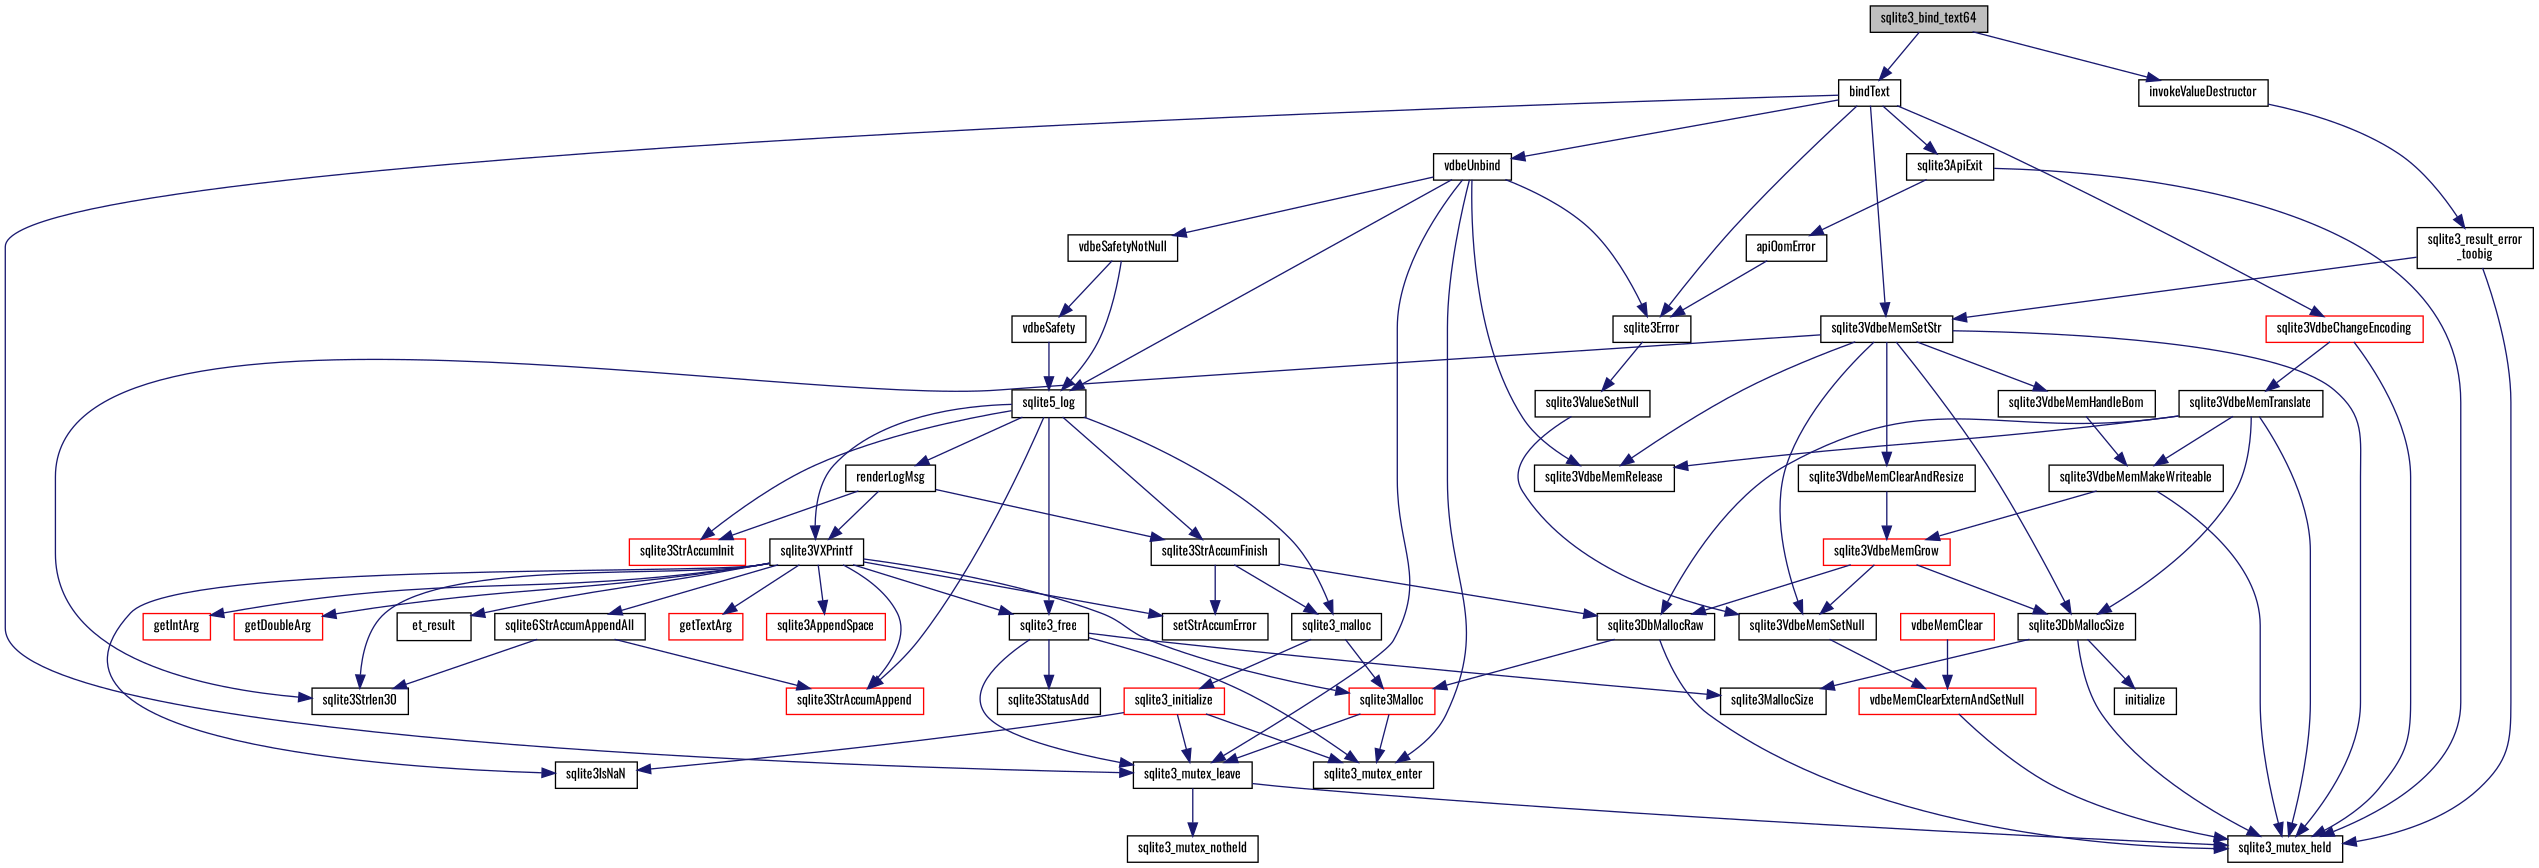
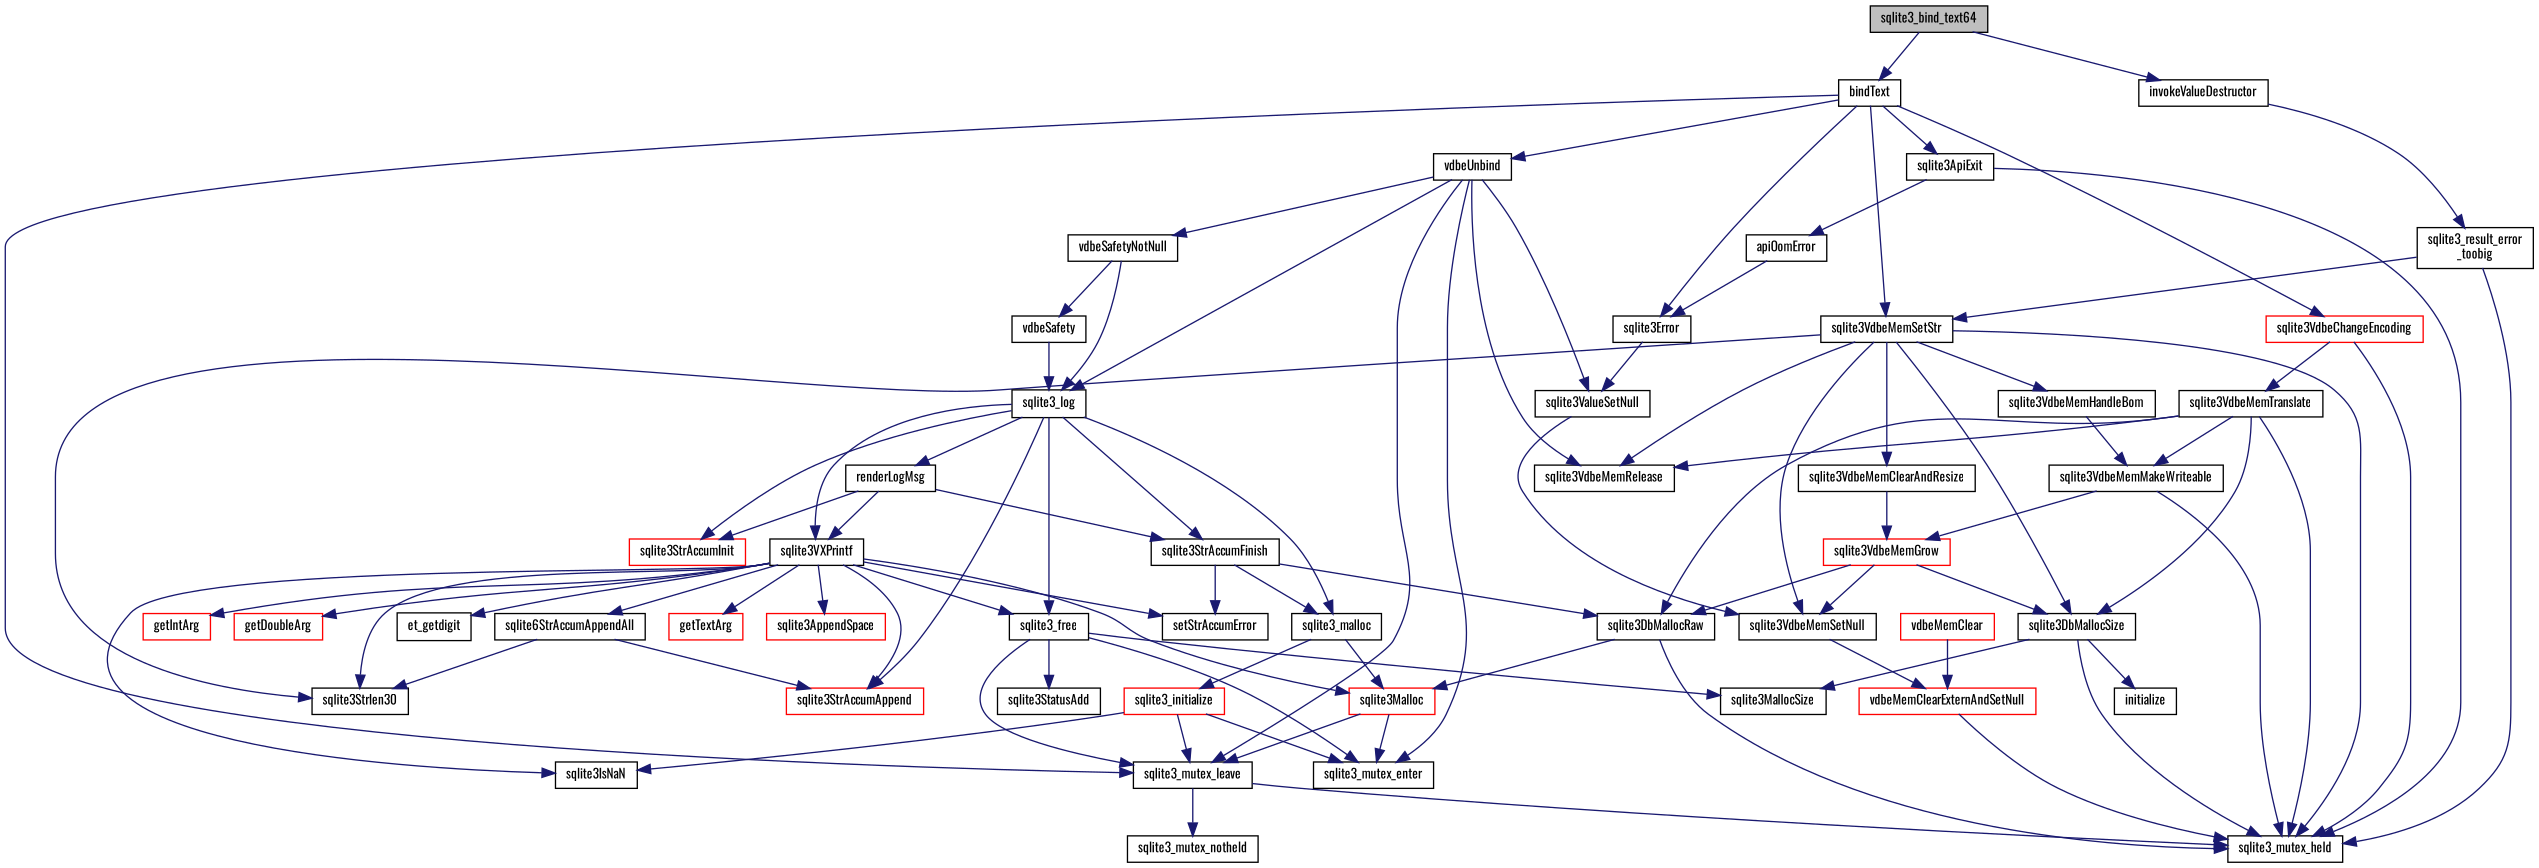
(1588, 227) -> (1541, 275)
(1049, 404) -> (1049, 404)
(434, 627) -> (434, 627)
